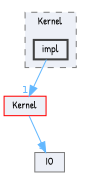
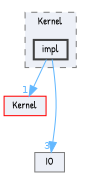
(35, 129) -> (56, 101)
